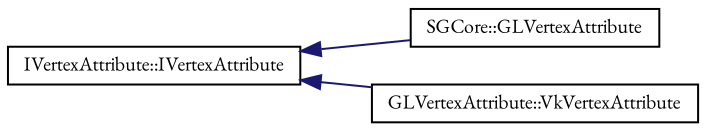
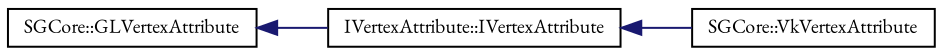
(366, 45) -> (302, 28)
(535, 103) -> (813, 28)
